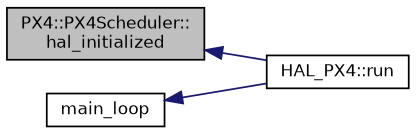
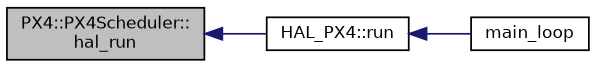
(106, 34) -> (106, 34)
(224, 91) -> (449, 34)
